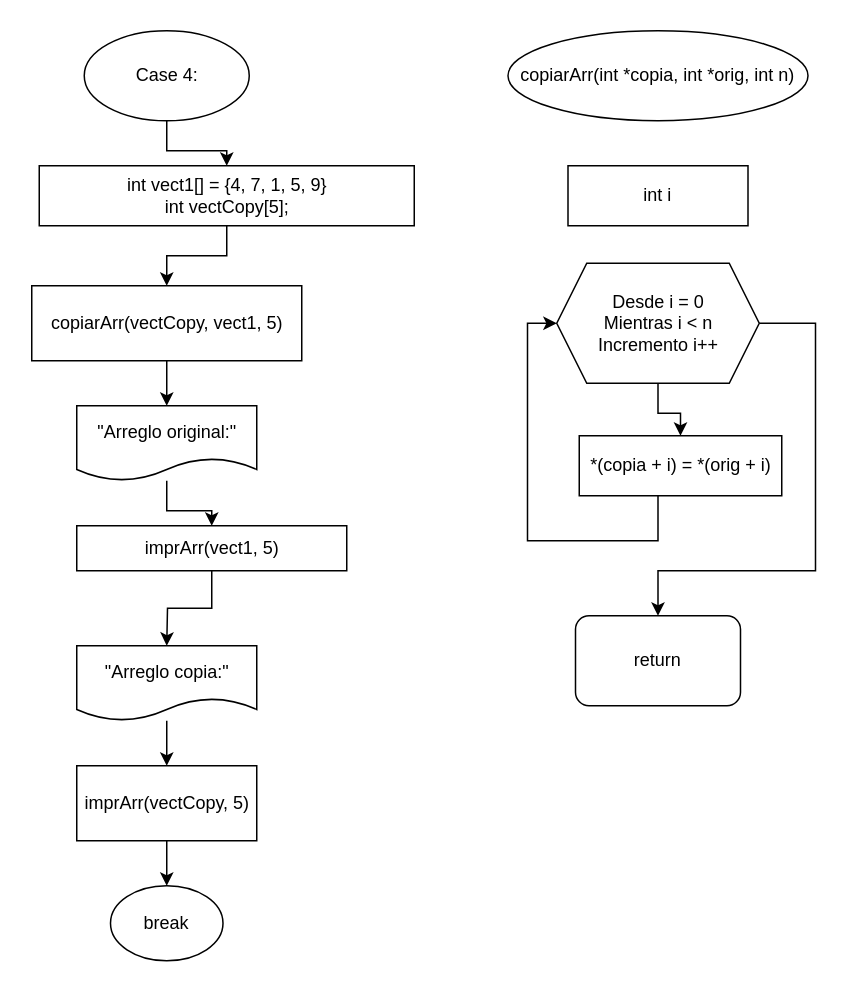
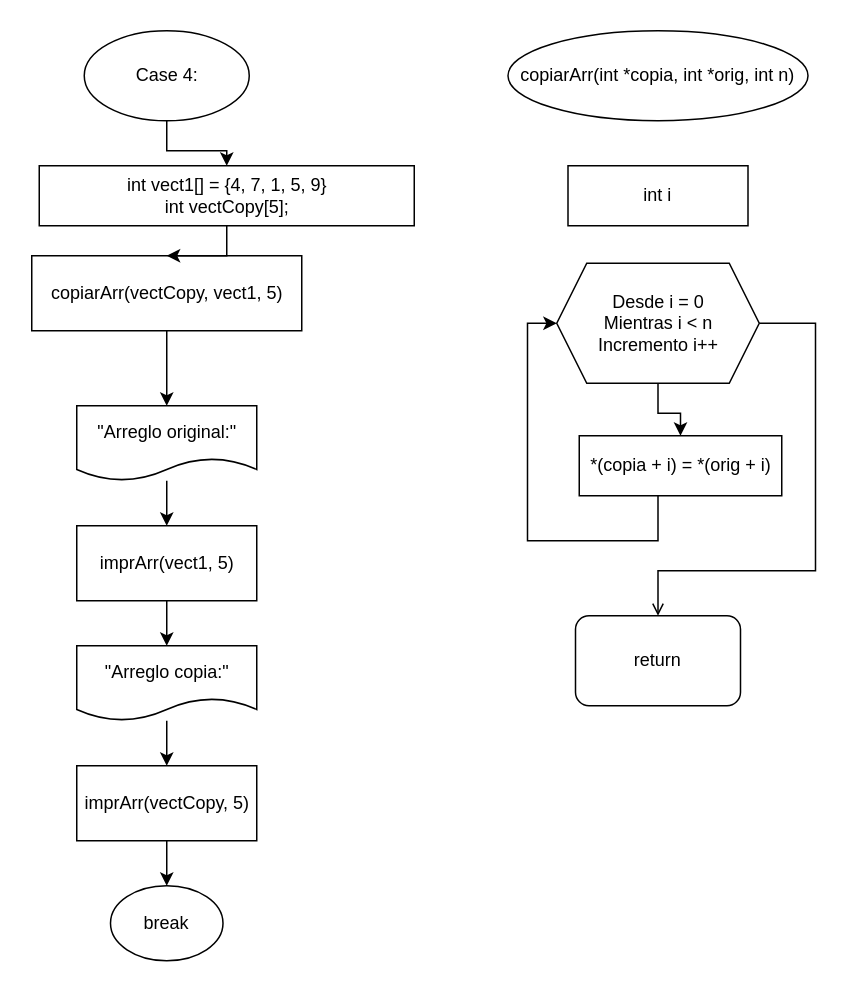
(167, 323) -> (167, 293)
(212, 548) -> (167, 563)
(658, 604) -> (658, 606)
